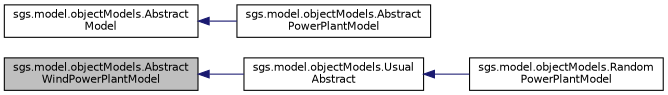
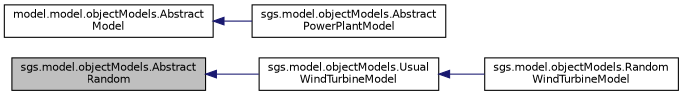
(101, 21) -> (109, 21)
(101, 74) -> (109, 74)
(334, 74) -> (349, 74)
(566, 74) -> (582, 74)
